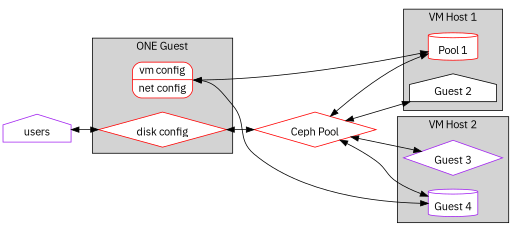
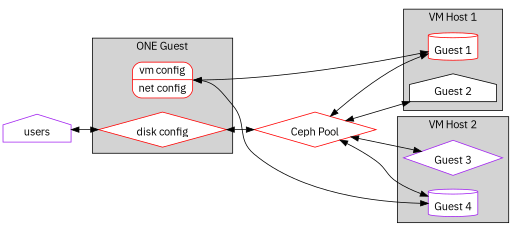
(453, 47) -> (453, 47)
